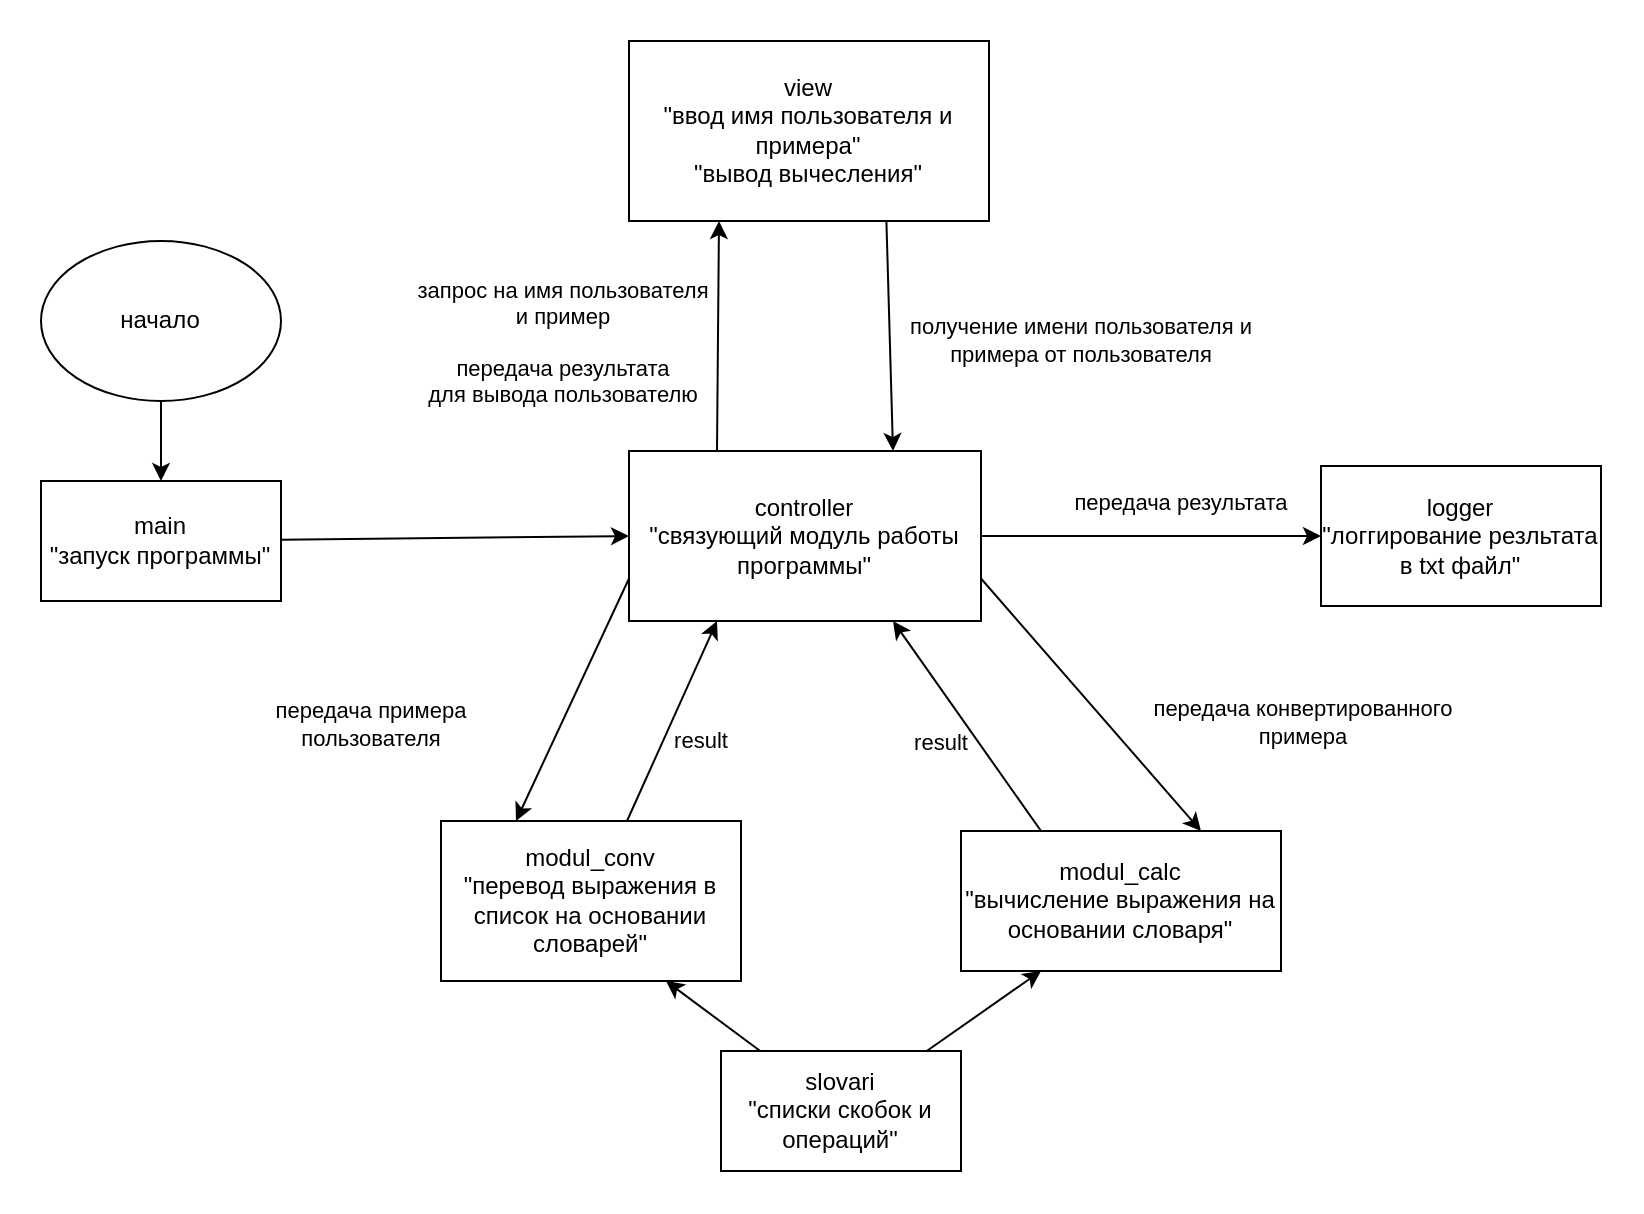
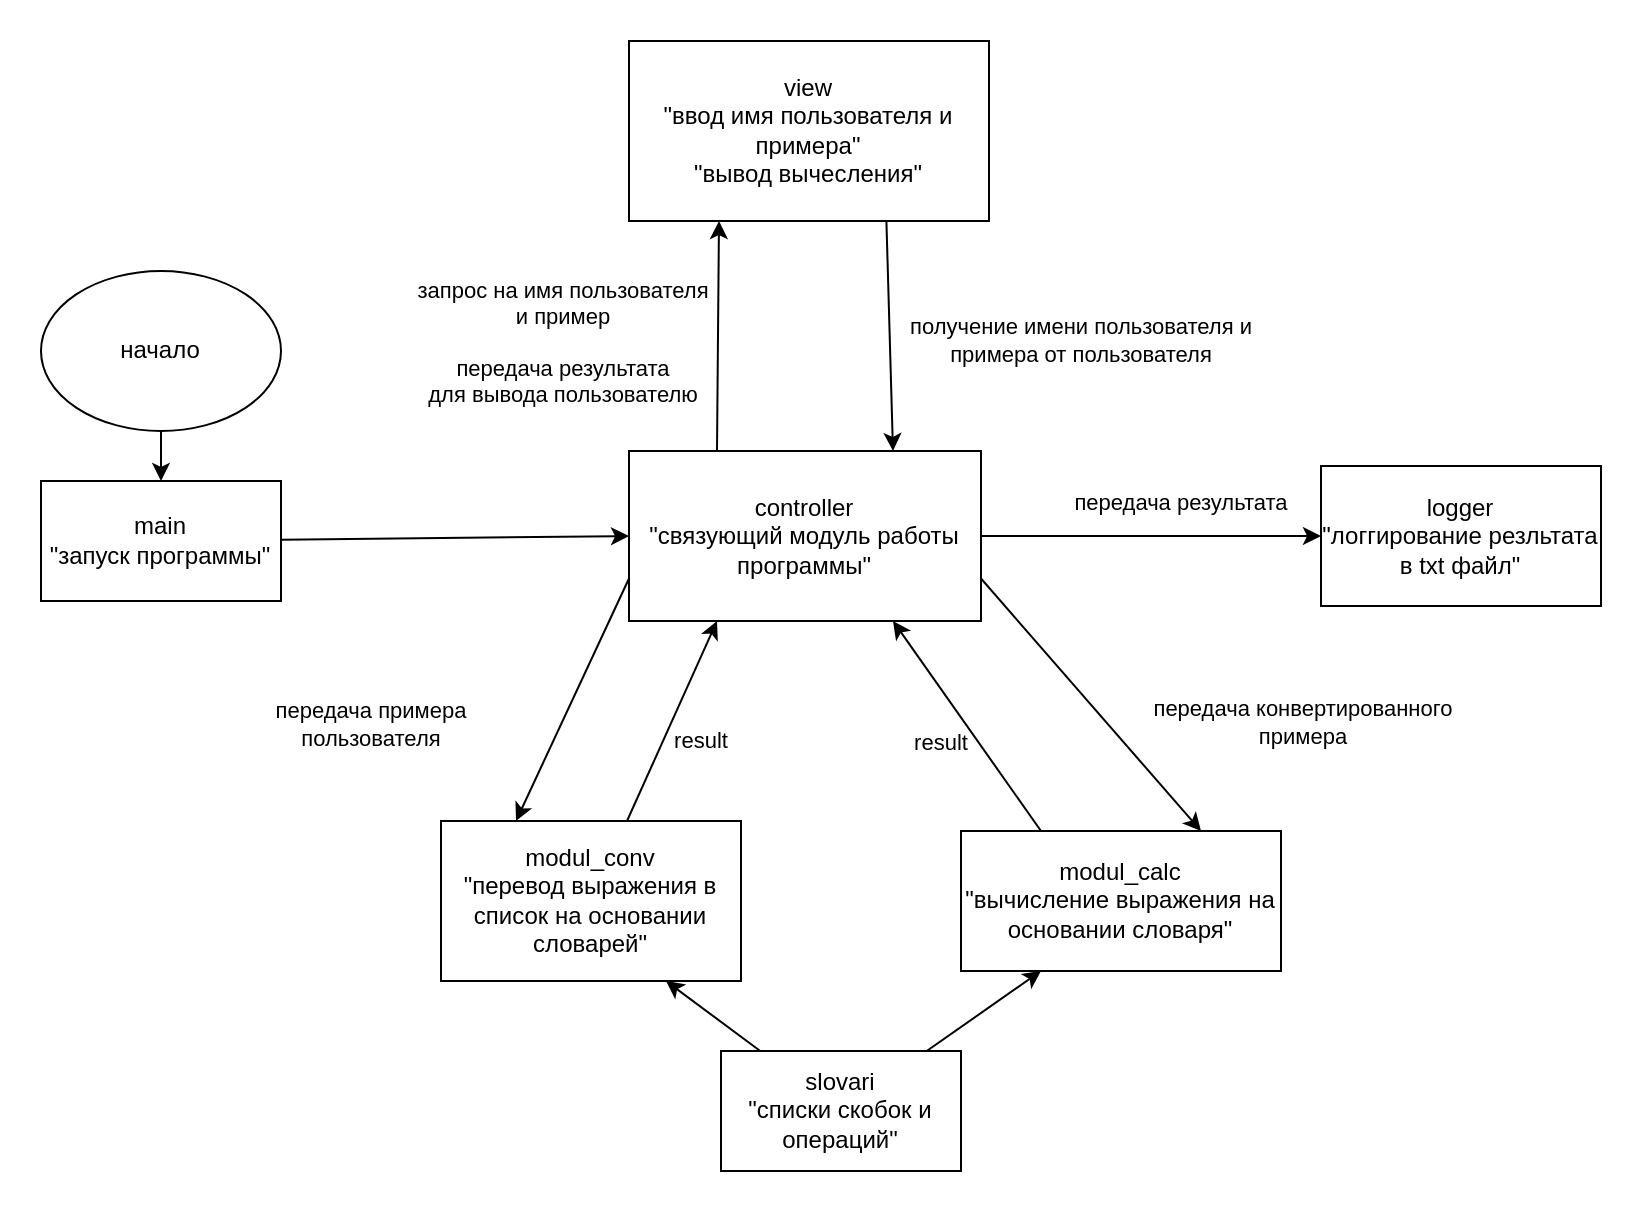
(161, 321) -> (161, 351)
